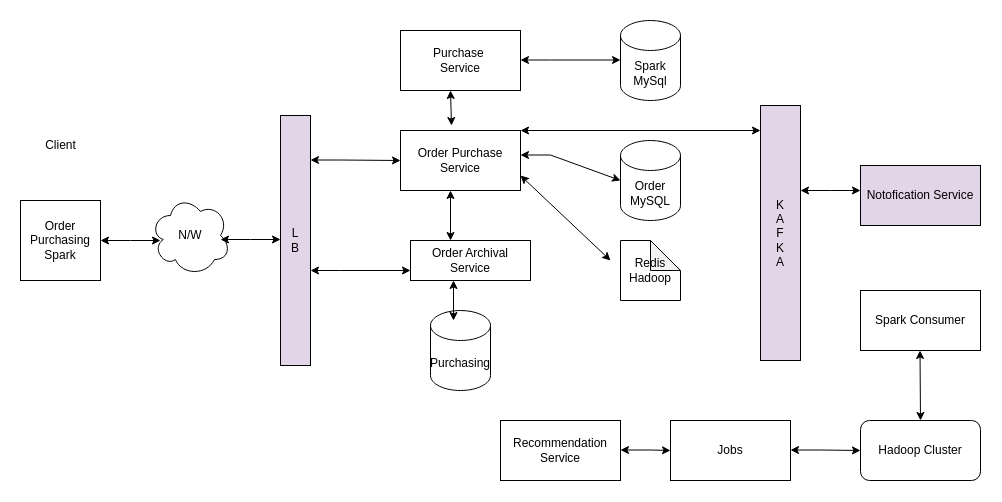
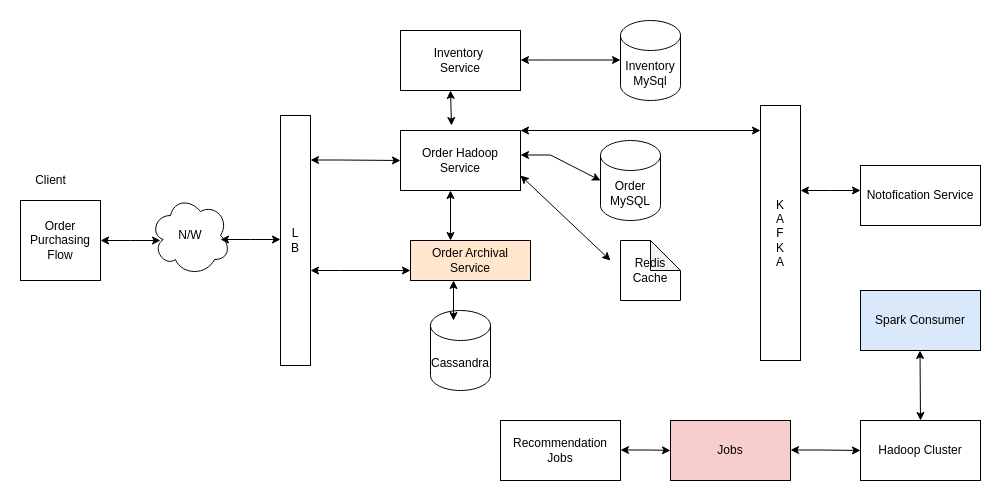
(461, 61) -> (461, 61)
(651, 74) -> (651, 74)
(61, 146) -> (51, 181)
(461, 161) -> (461, 161)
(651, 181) -> (631, 181)
(921, 196) -> (921, 196)
(781, 233) -> (781, 233)
(61, 241) -> (61, 241)
(296, 241) -> (296, 241)
(471, 261) -> (471, 261)
(651, 271) -> (651, 271)
(921, 321) -> (921, 321)
(461, 364) -> (461, 364)
(561, 451) -> (561, 451)
(731, 451) -> (731, 451)
(921, 451) -> (921, 451)
